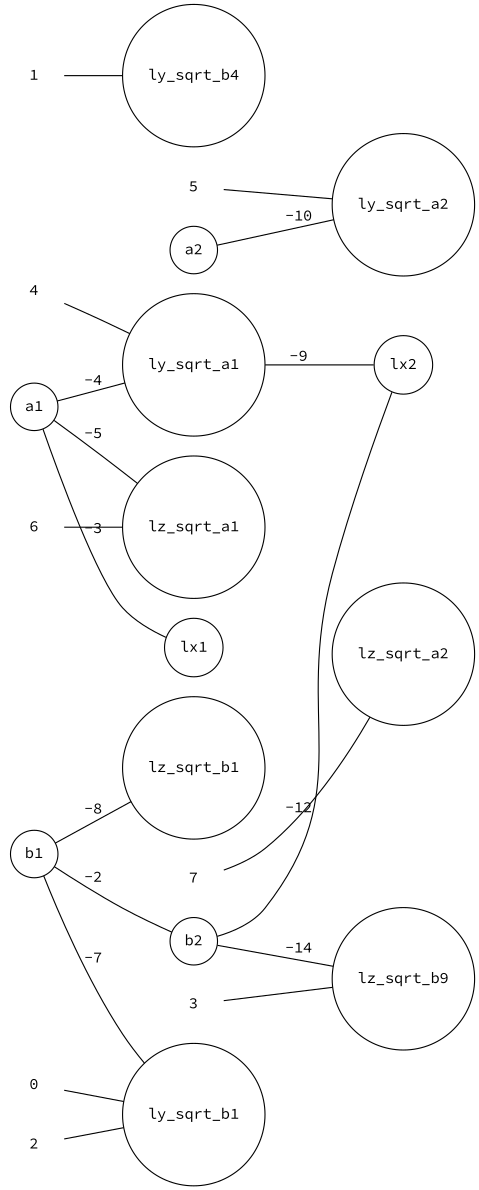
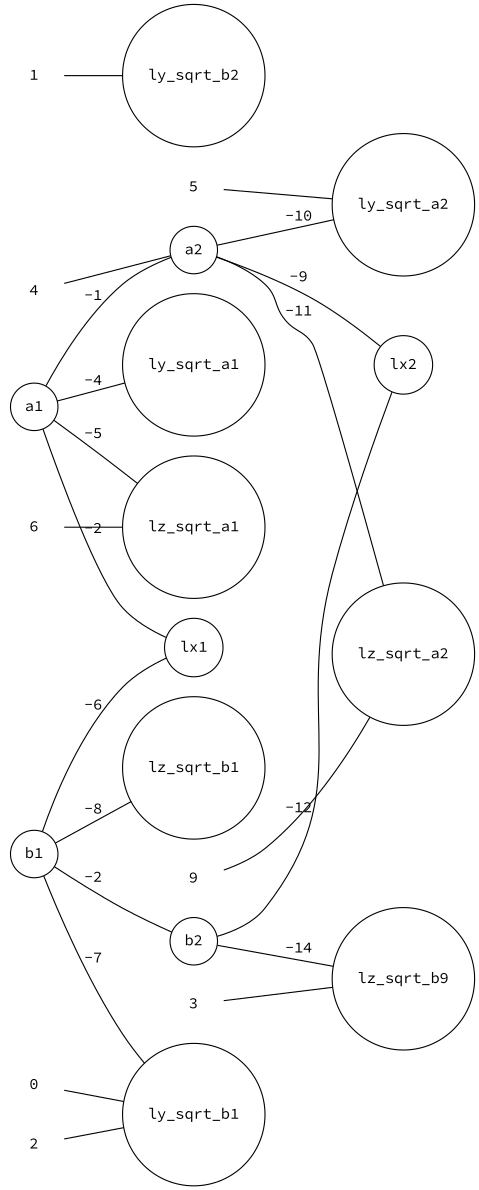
(194, 76) -> (194, 76)
none -> (97, 310)
(97, 318) -> (117, 270)
(319, 365) -> (303, 294)
none -> (331, 400)
(93, 529) -> (93, 529)
none -> (88, 732)
(194, 878) -> (194, 878)
